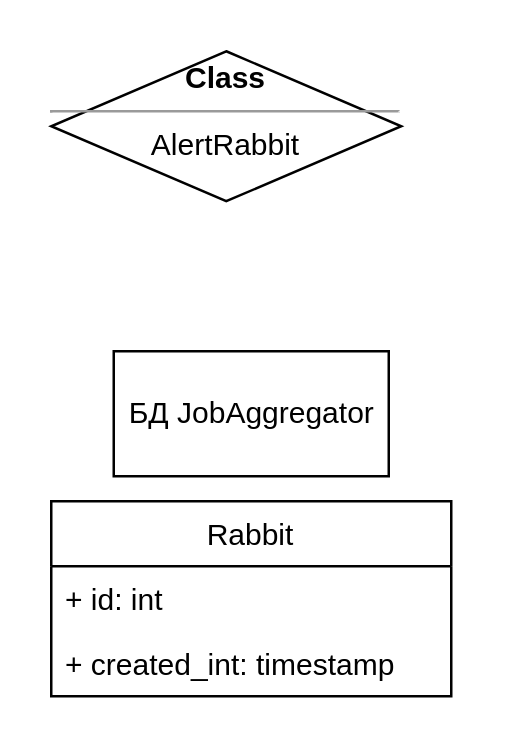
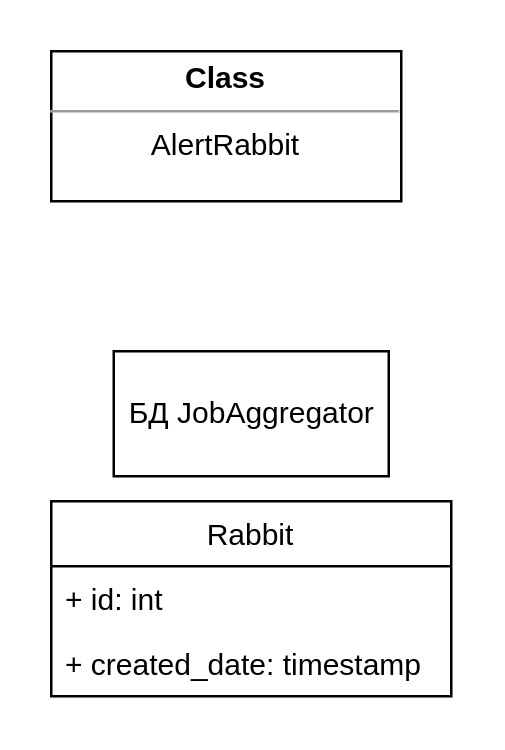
(226, 126) -> (226, 126)
(247, 665) -> (259, 665)
